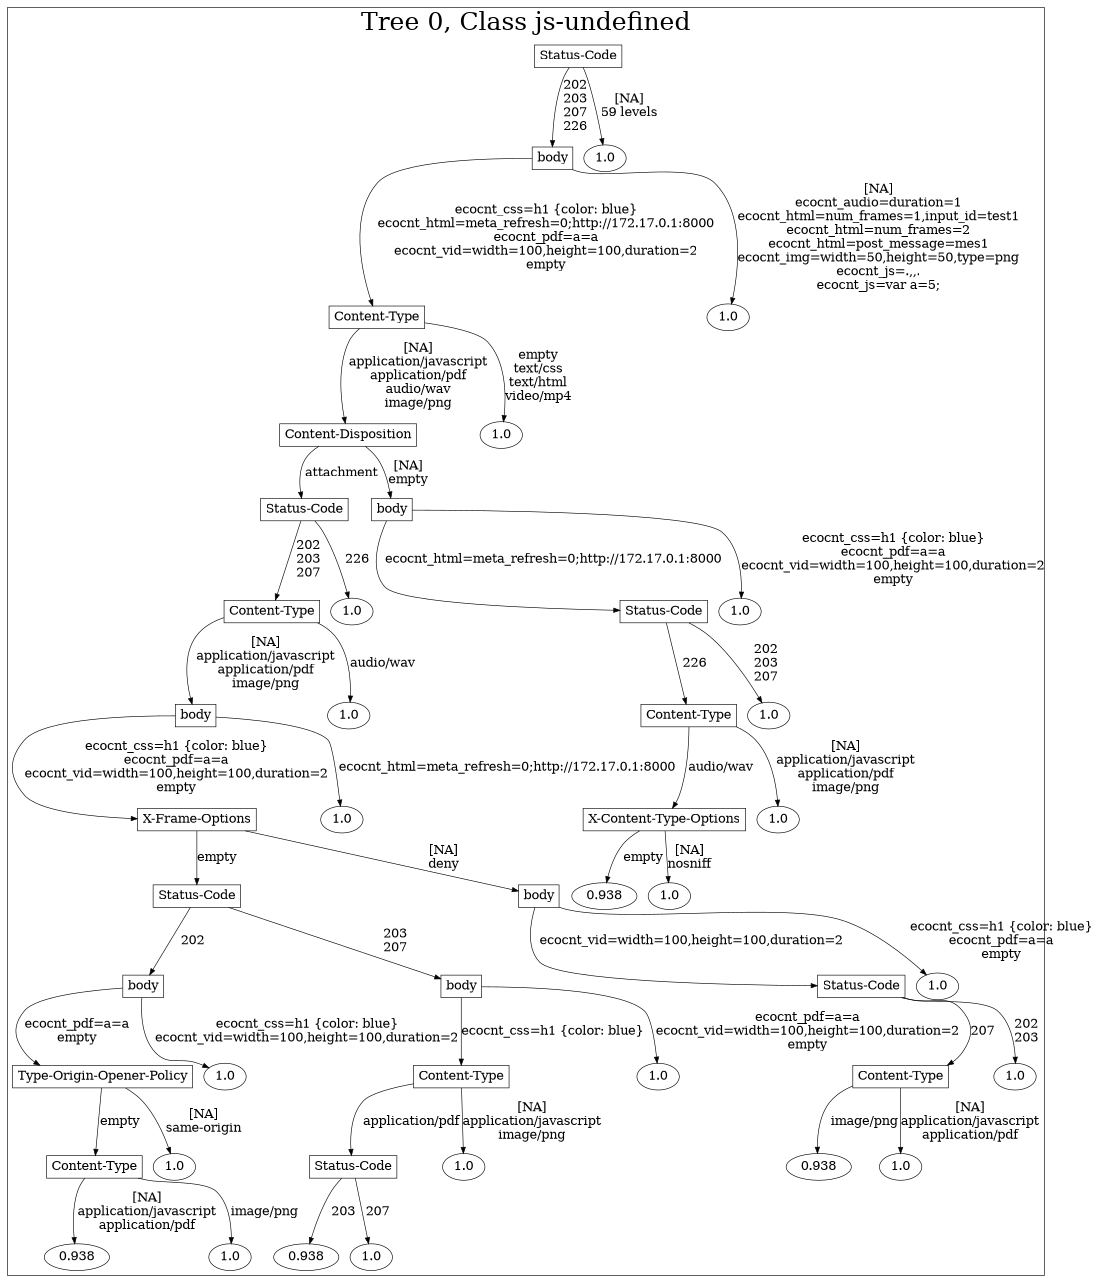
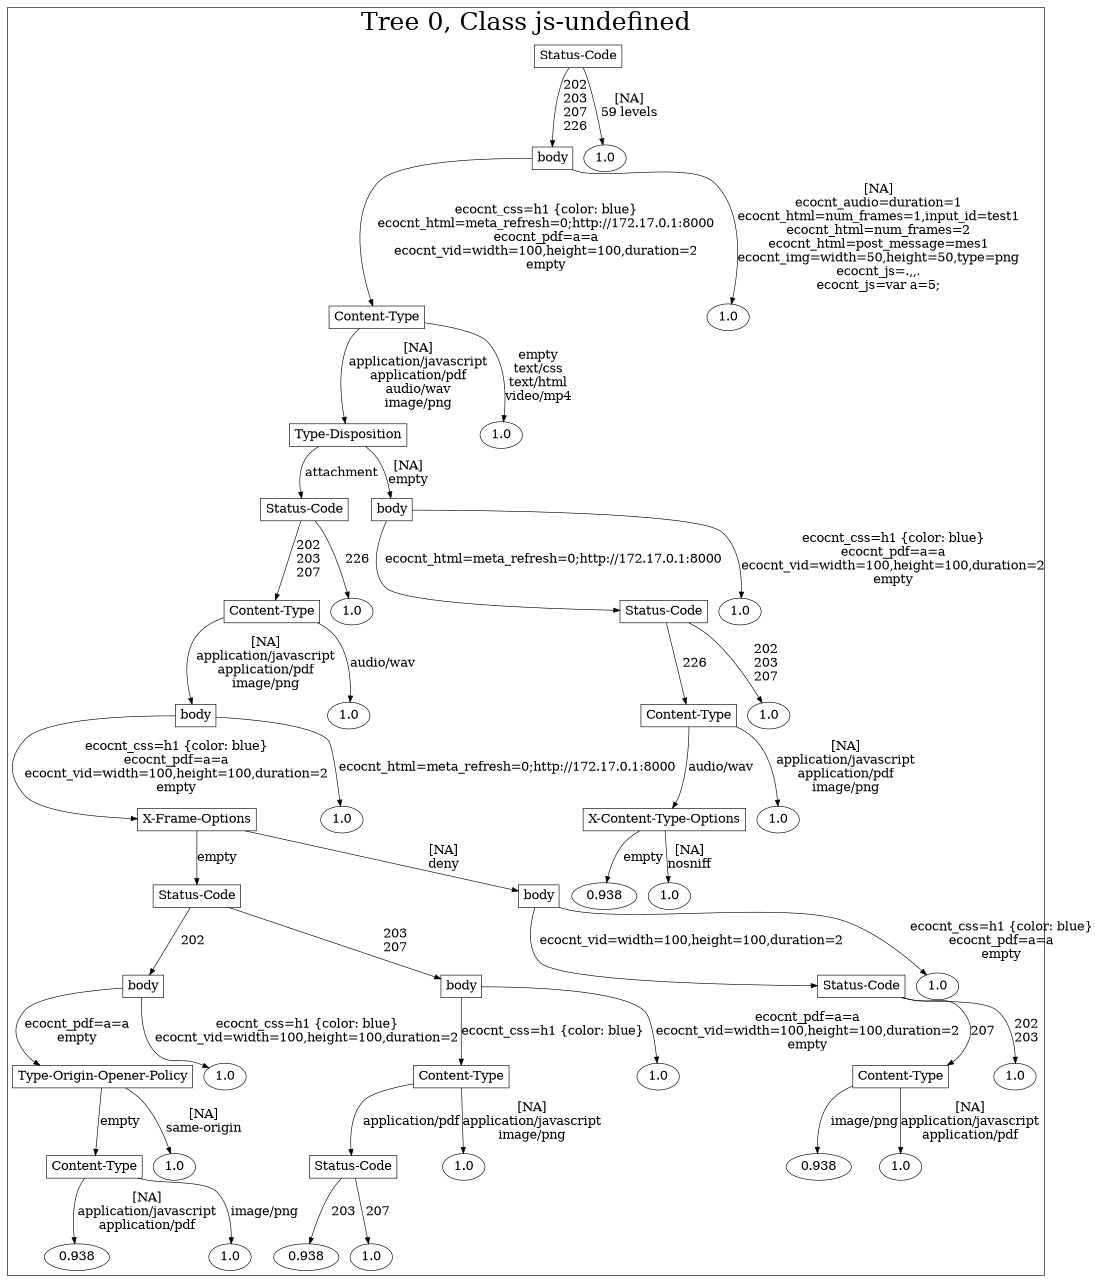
(348, 435) -> (348, 435)
